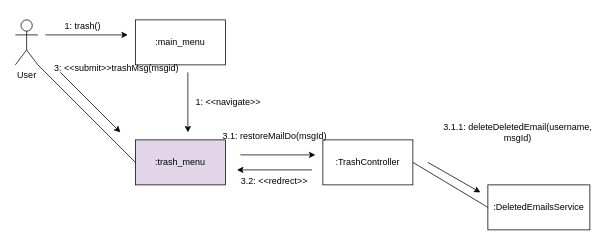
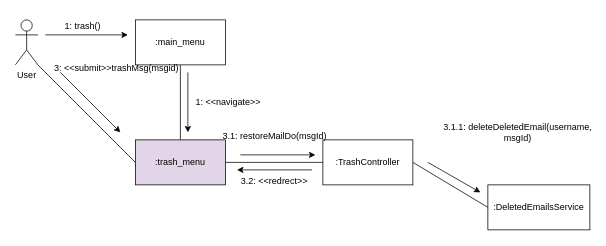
none -> (180, 102)
none -> (274, 162)
